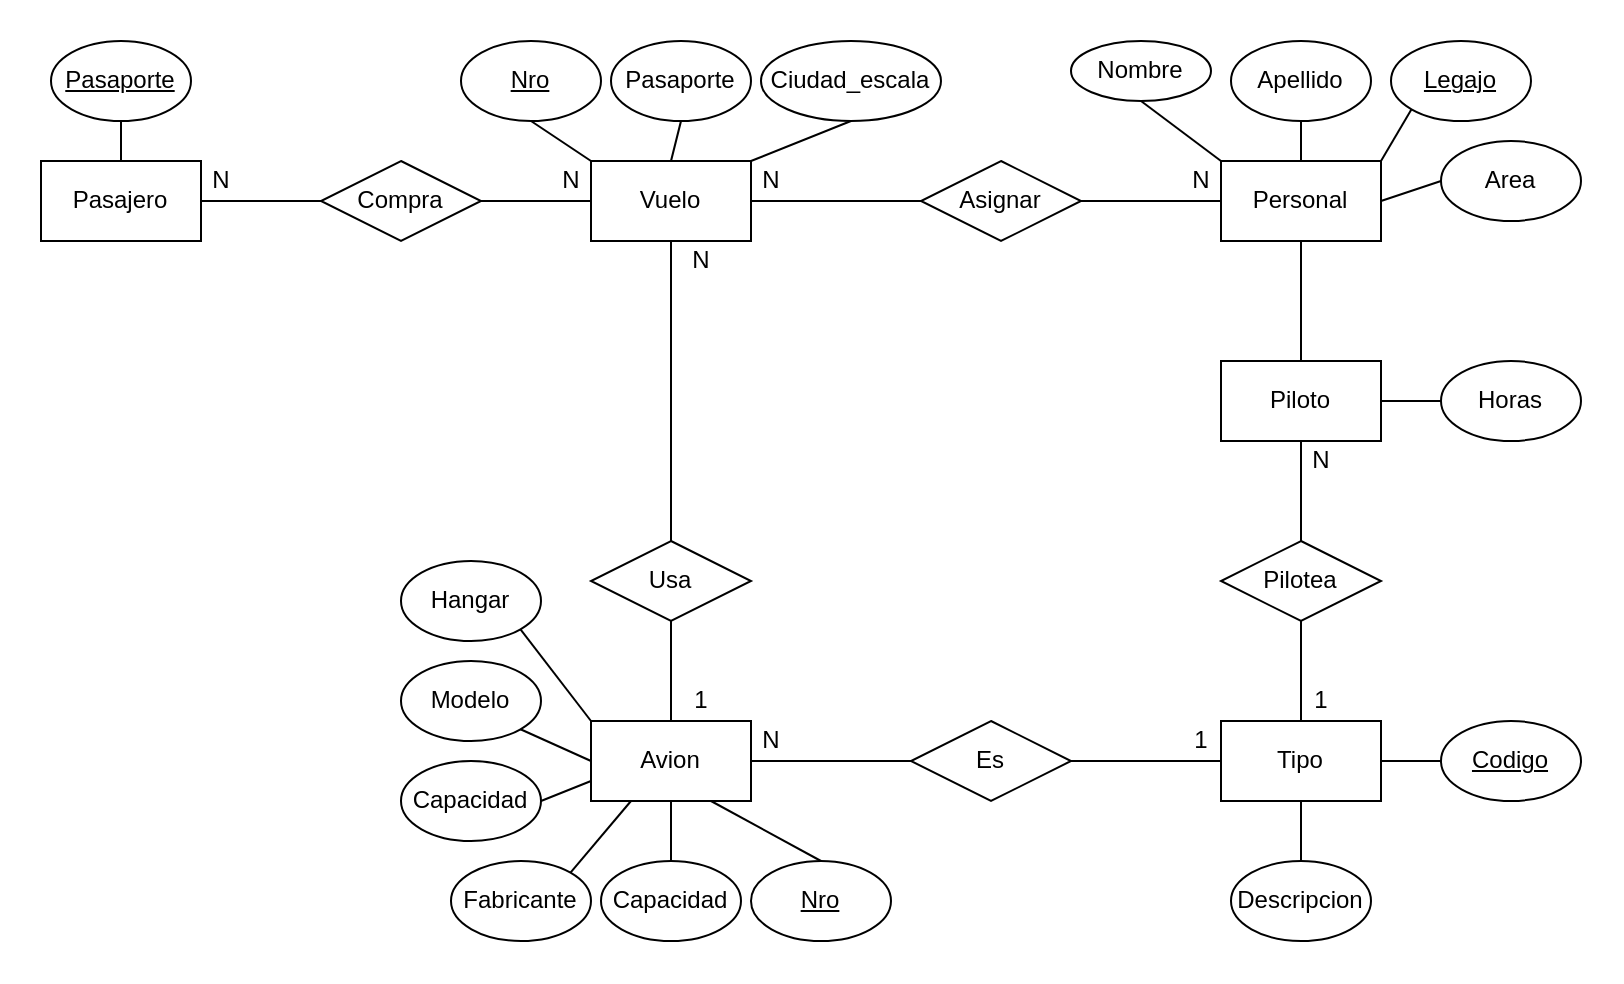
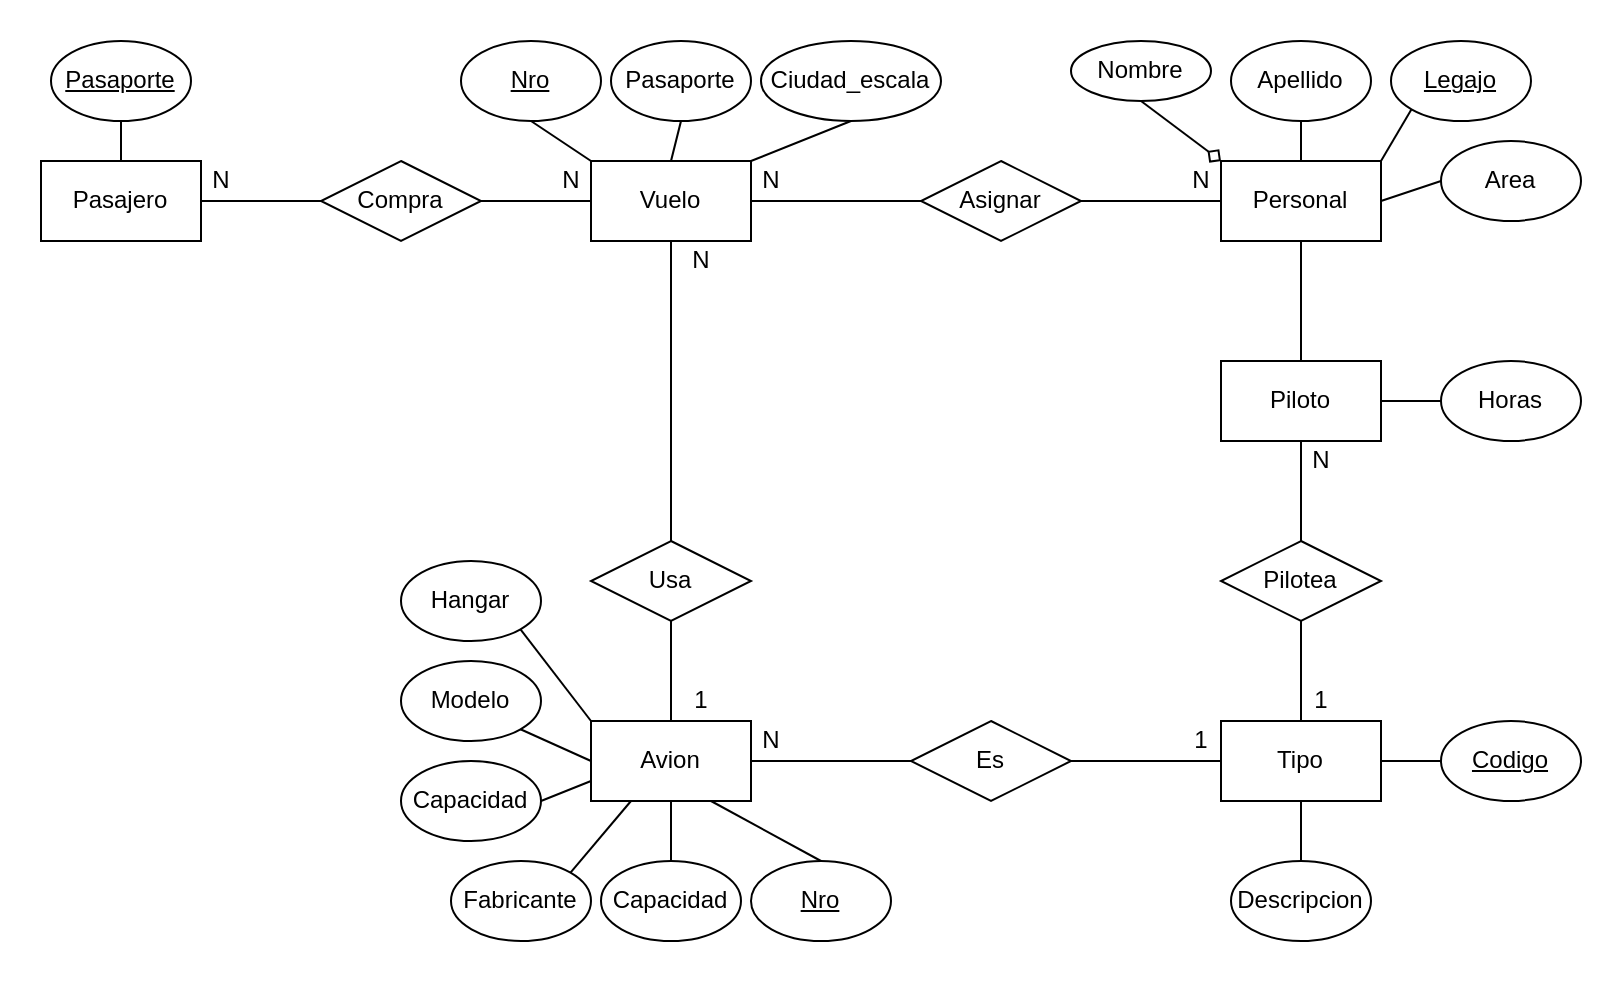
(1214, 156) -> (1208, 151)
